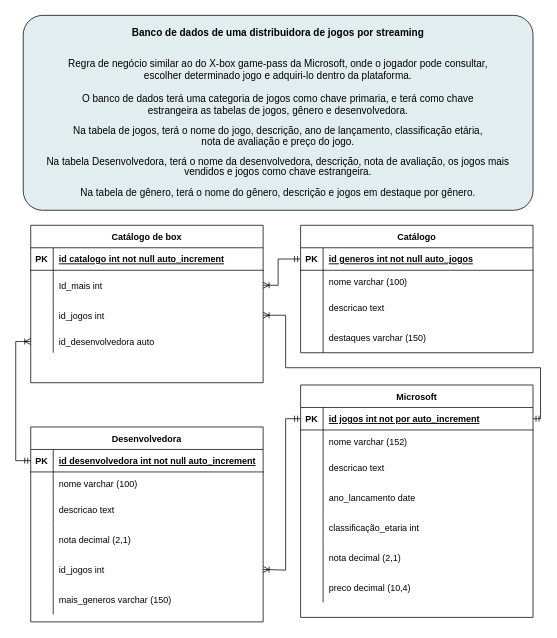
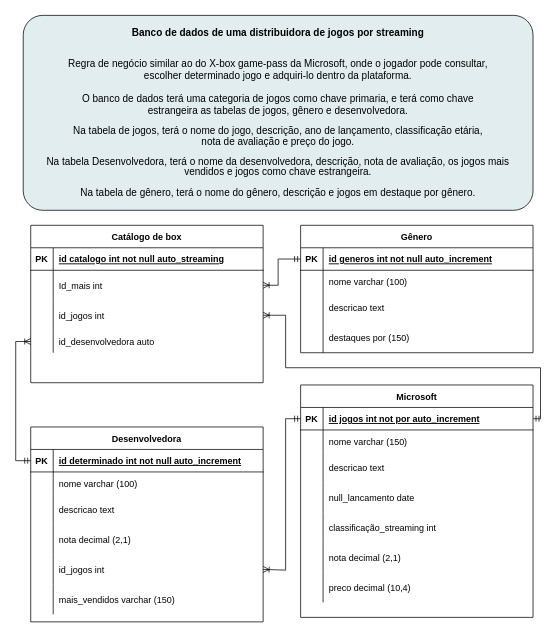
(416, 237) -> (416, 237)
(144, 260) -> (144, 260)
(404, 260) -> (413, 260)
(384, 338) -> (374, 338)
(372, 442) -> (372, 442)
(159, 461) -> (151, 461)
(374, 498) -> (374, 498)
(382, 528) -> (390, 528)
(121, 600) -> (122, 600)
